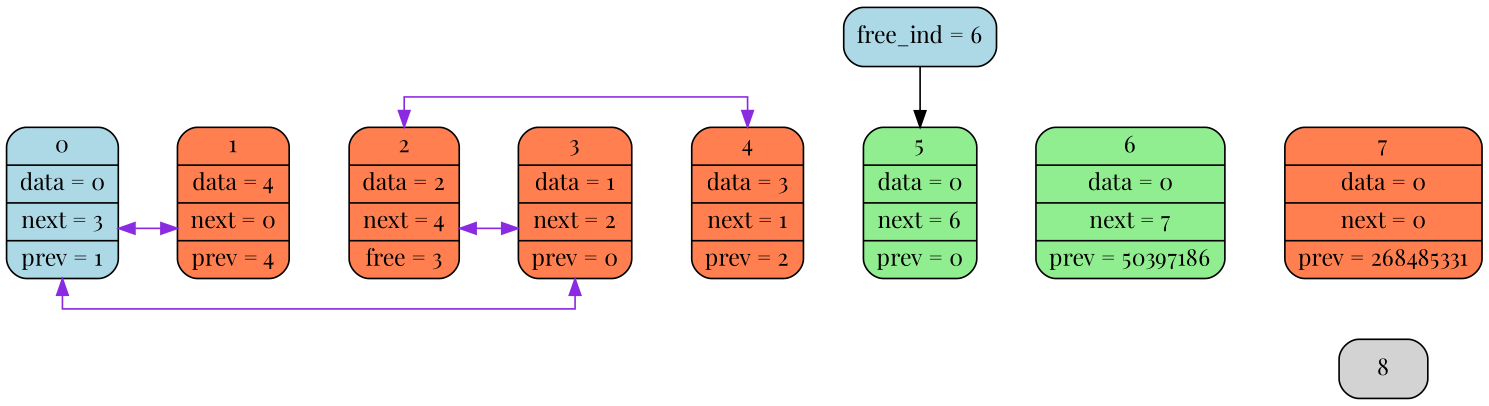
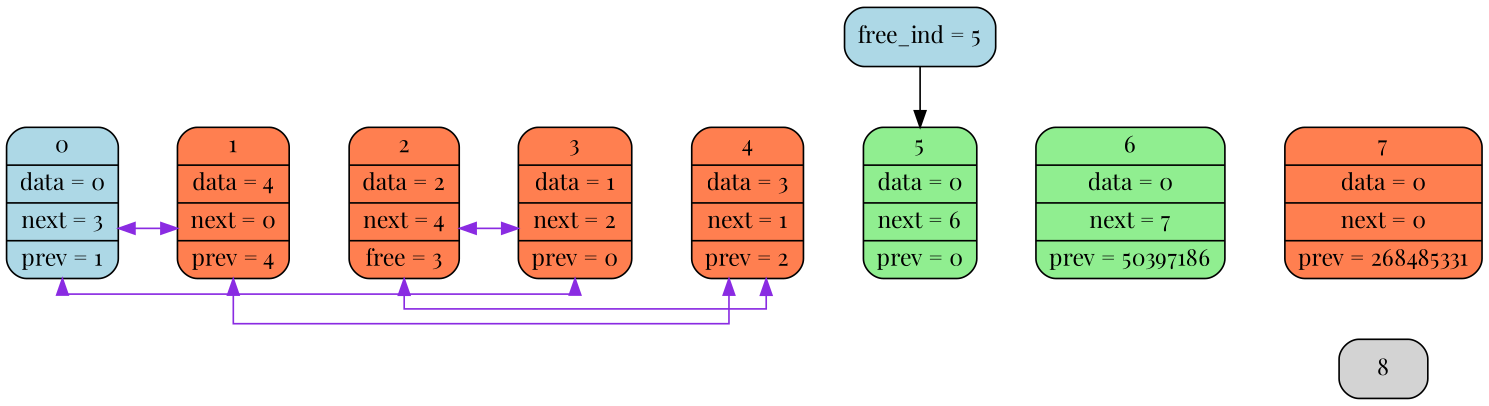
(920, 37) -> (920, 37)
none -> (481, 324)
